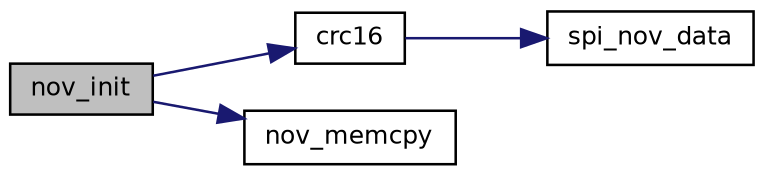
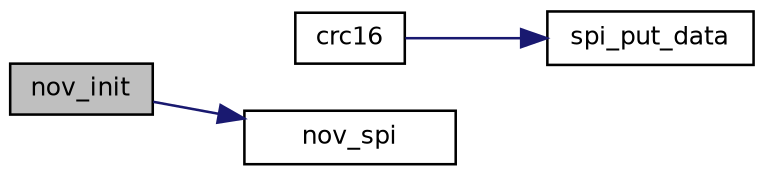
(650, 38) -> (650, 38)
(211, 65) -> none
(350, 137) -> (350, 137)
